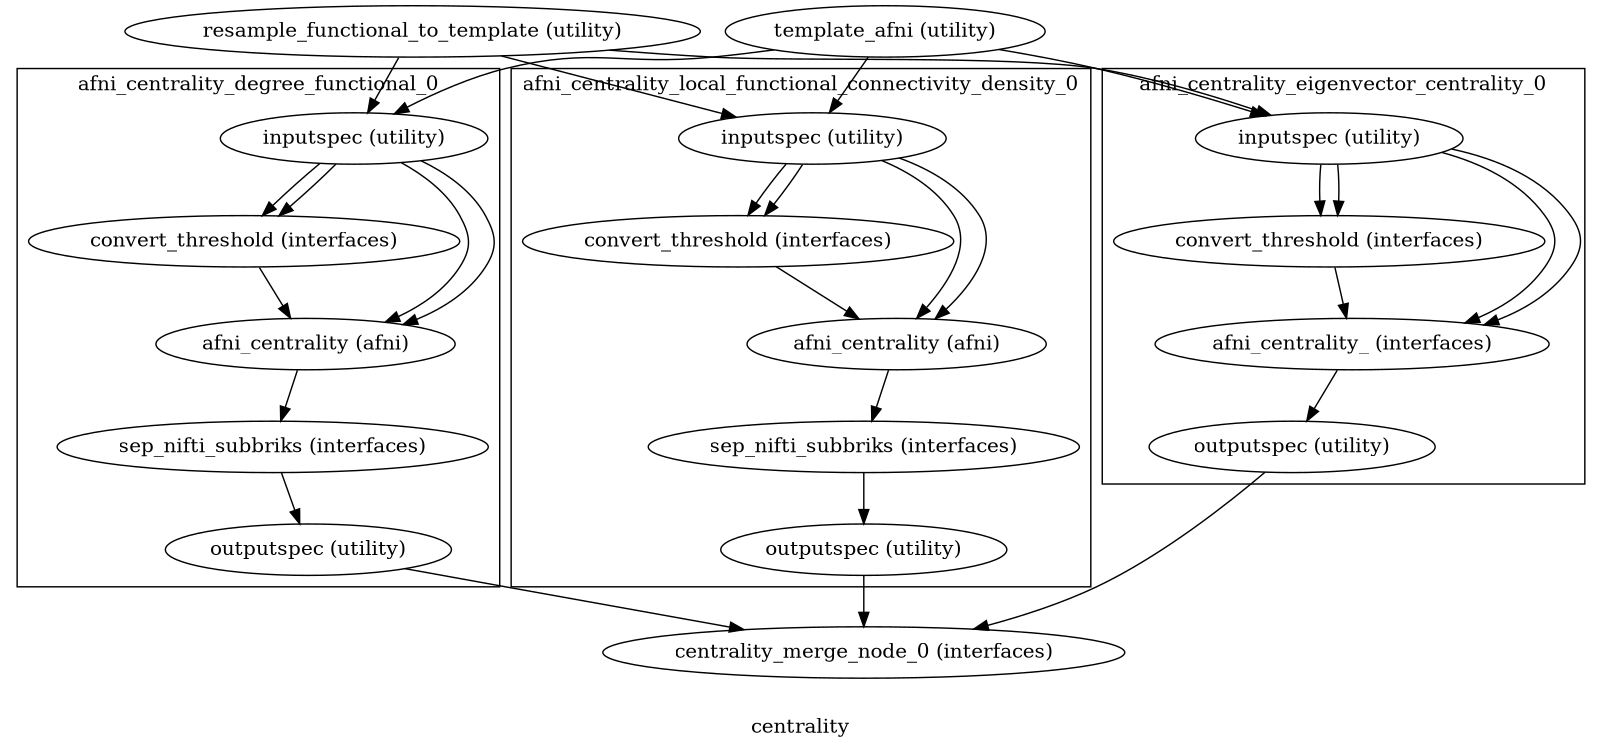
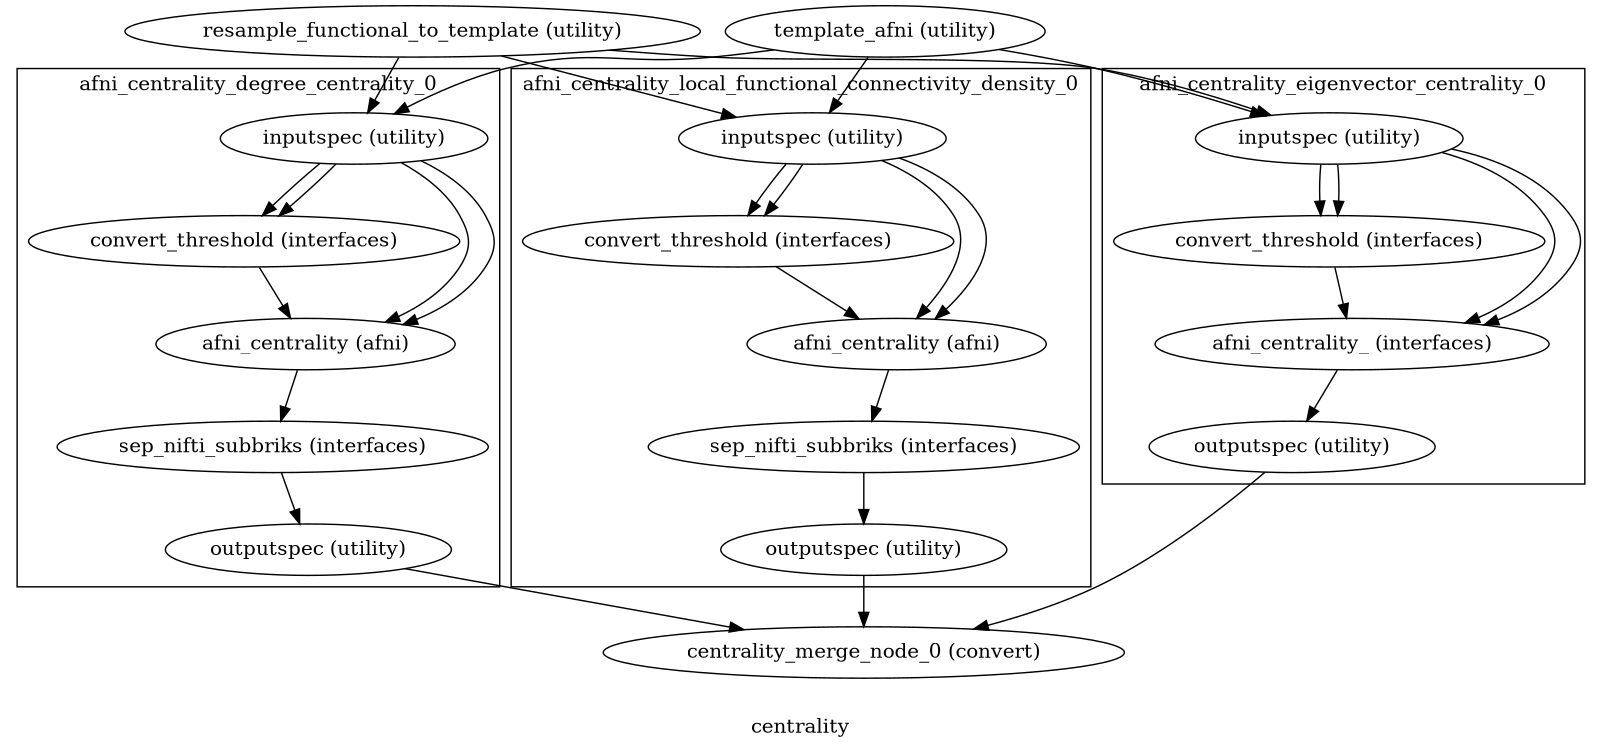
(258, 85) -> (258, 85)
(864, 652) -> (864, 652)
